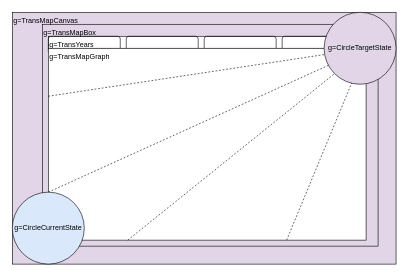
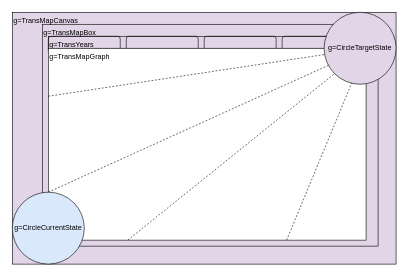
(207, 42) -> (207, 42)
